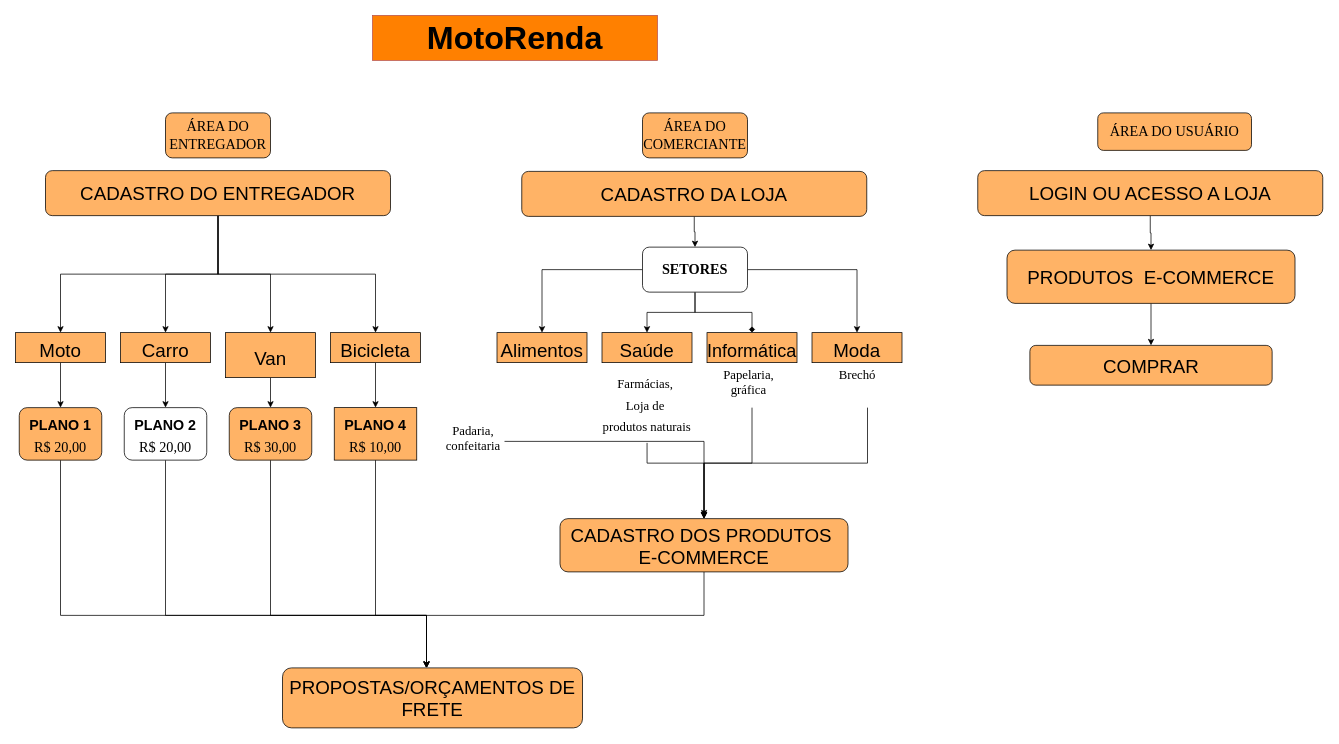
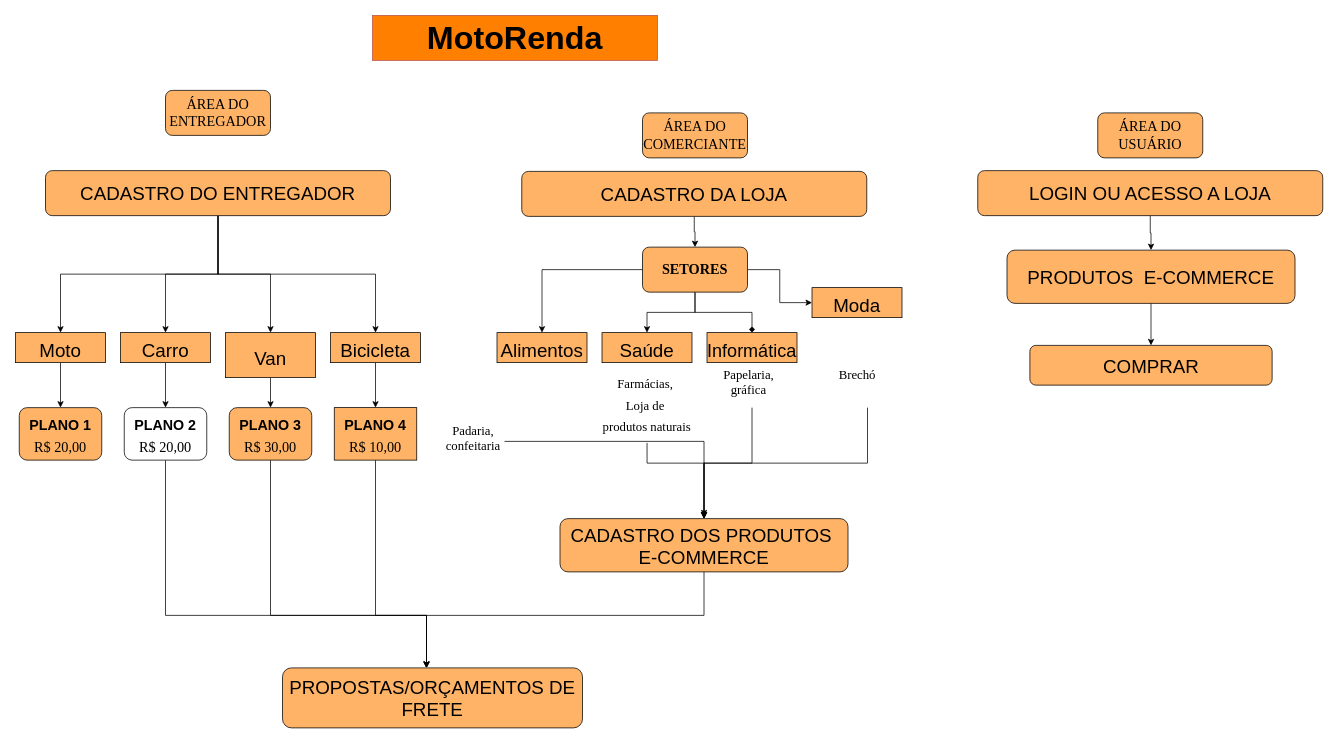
(1175, 132) -> (1150, 135)
(218, 135) -> (218, 113)
(695, 270) -> (695, 270)
(857, 348) -> (857, 303)
(60, 589) -> none
